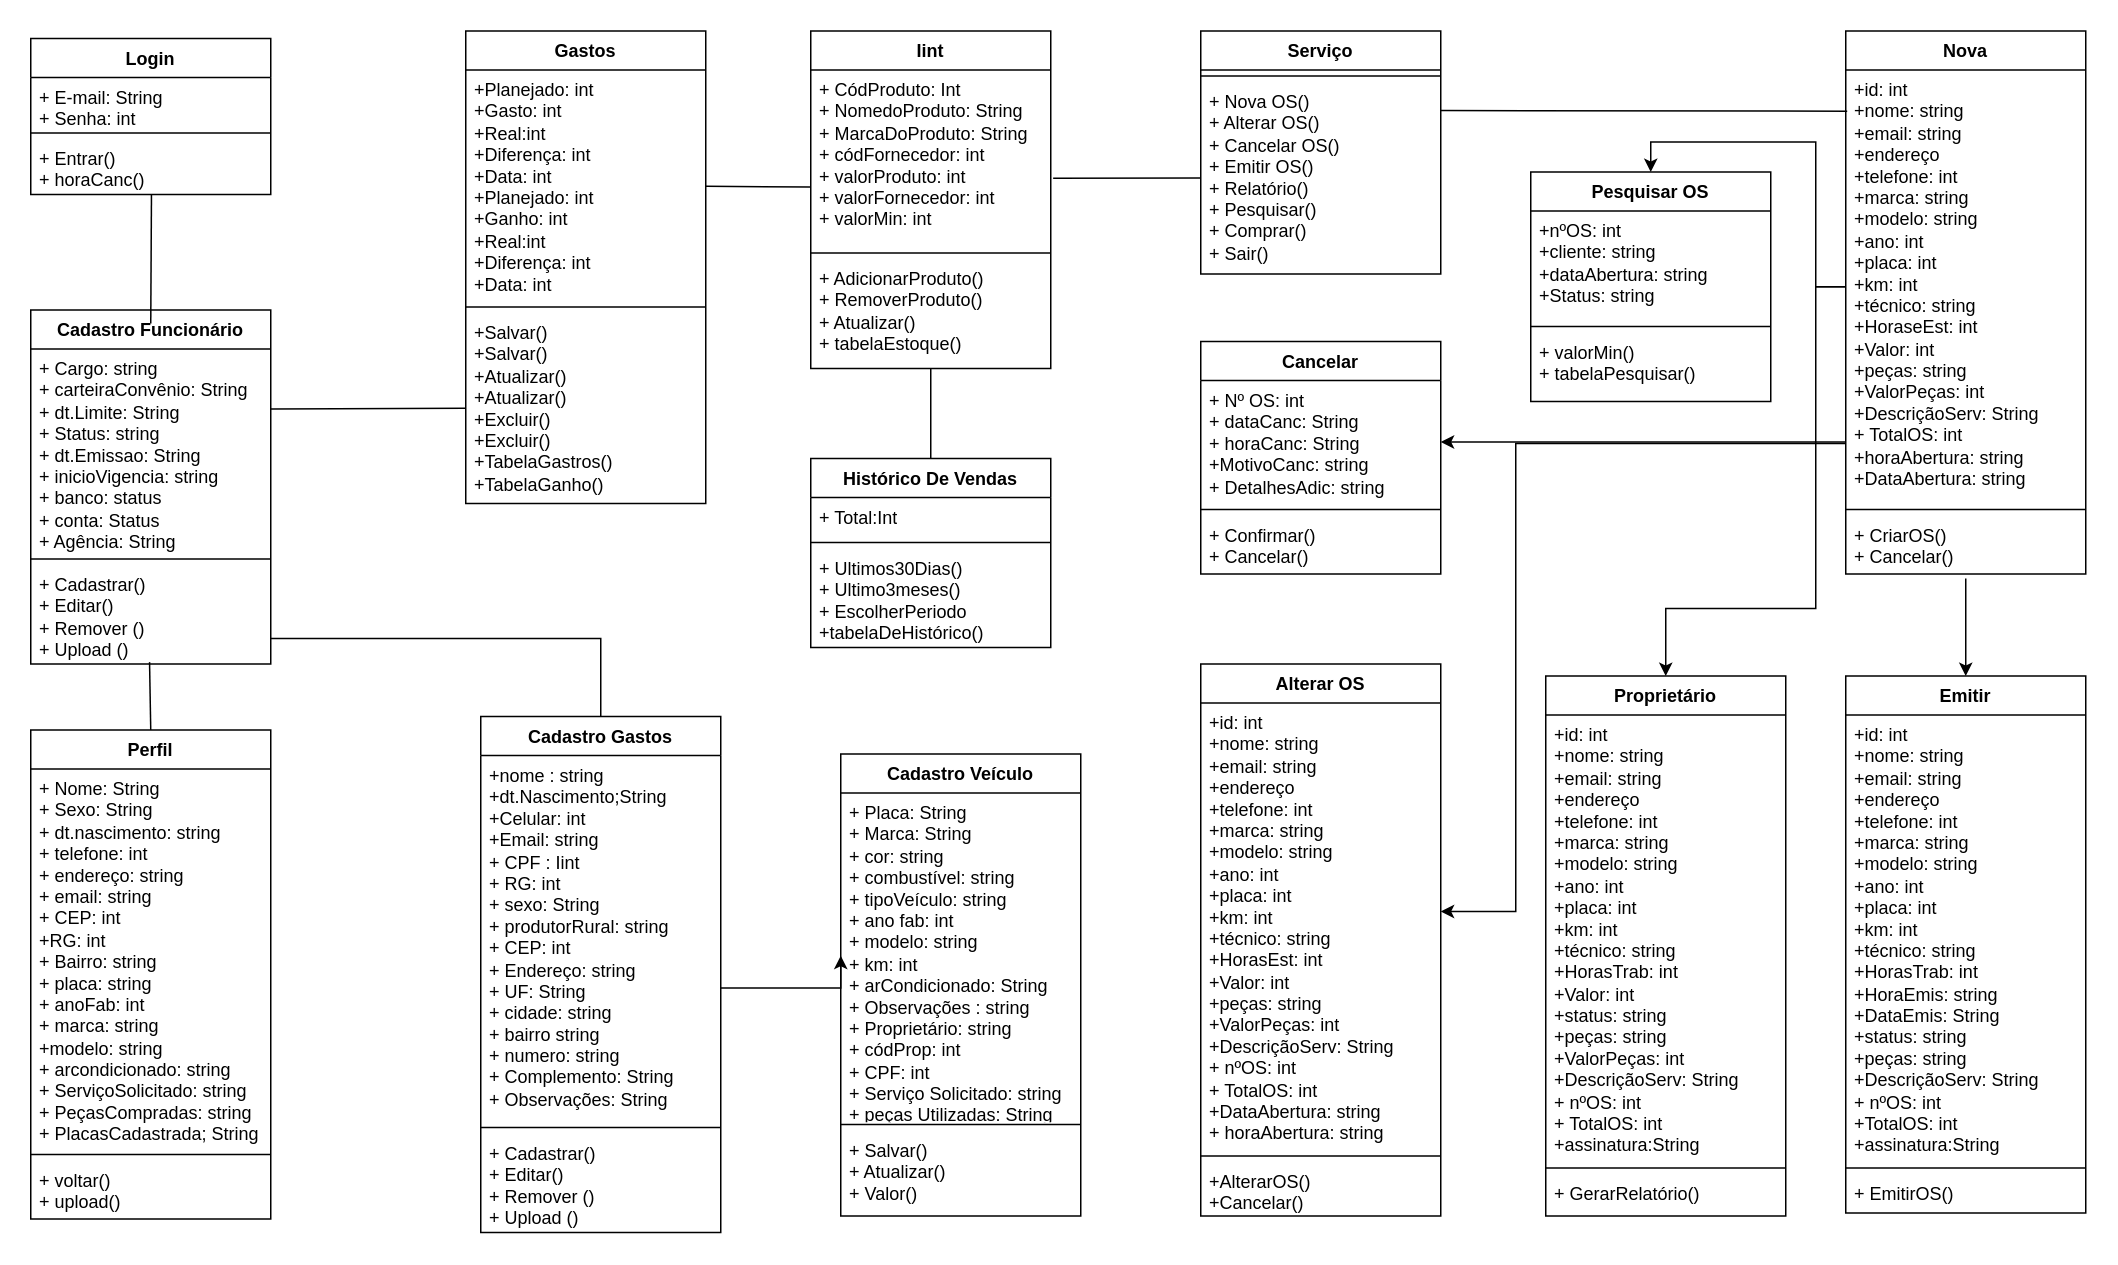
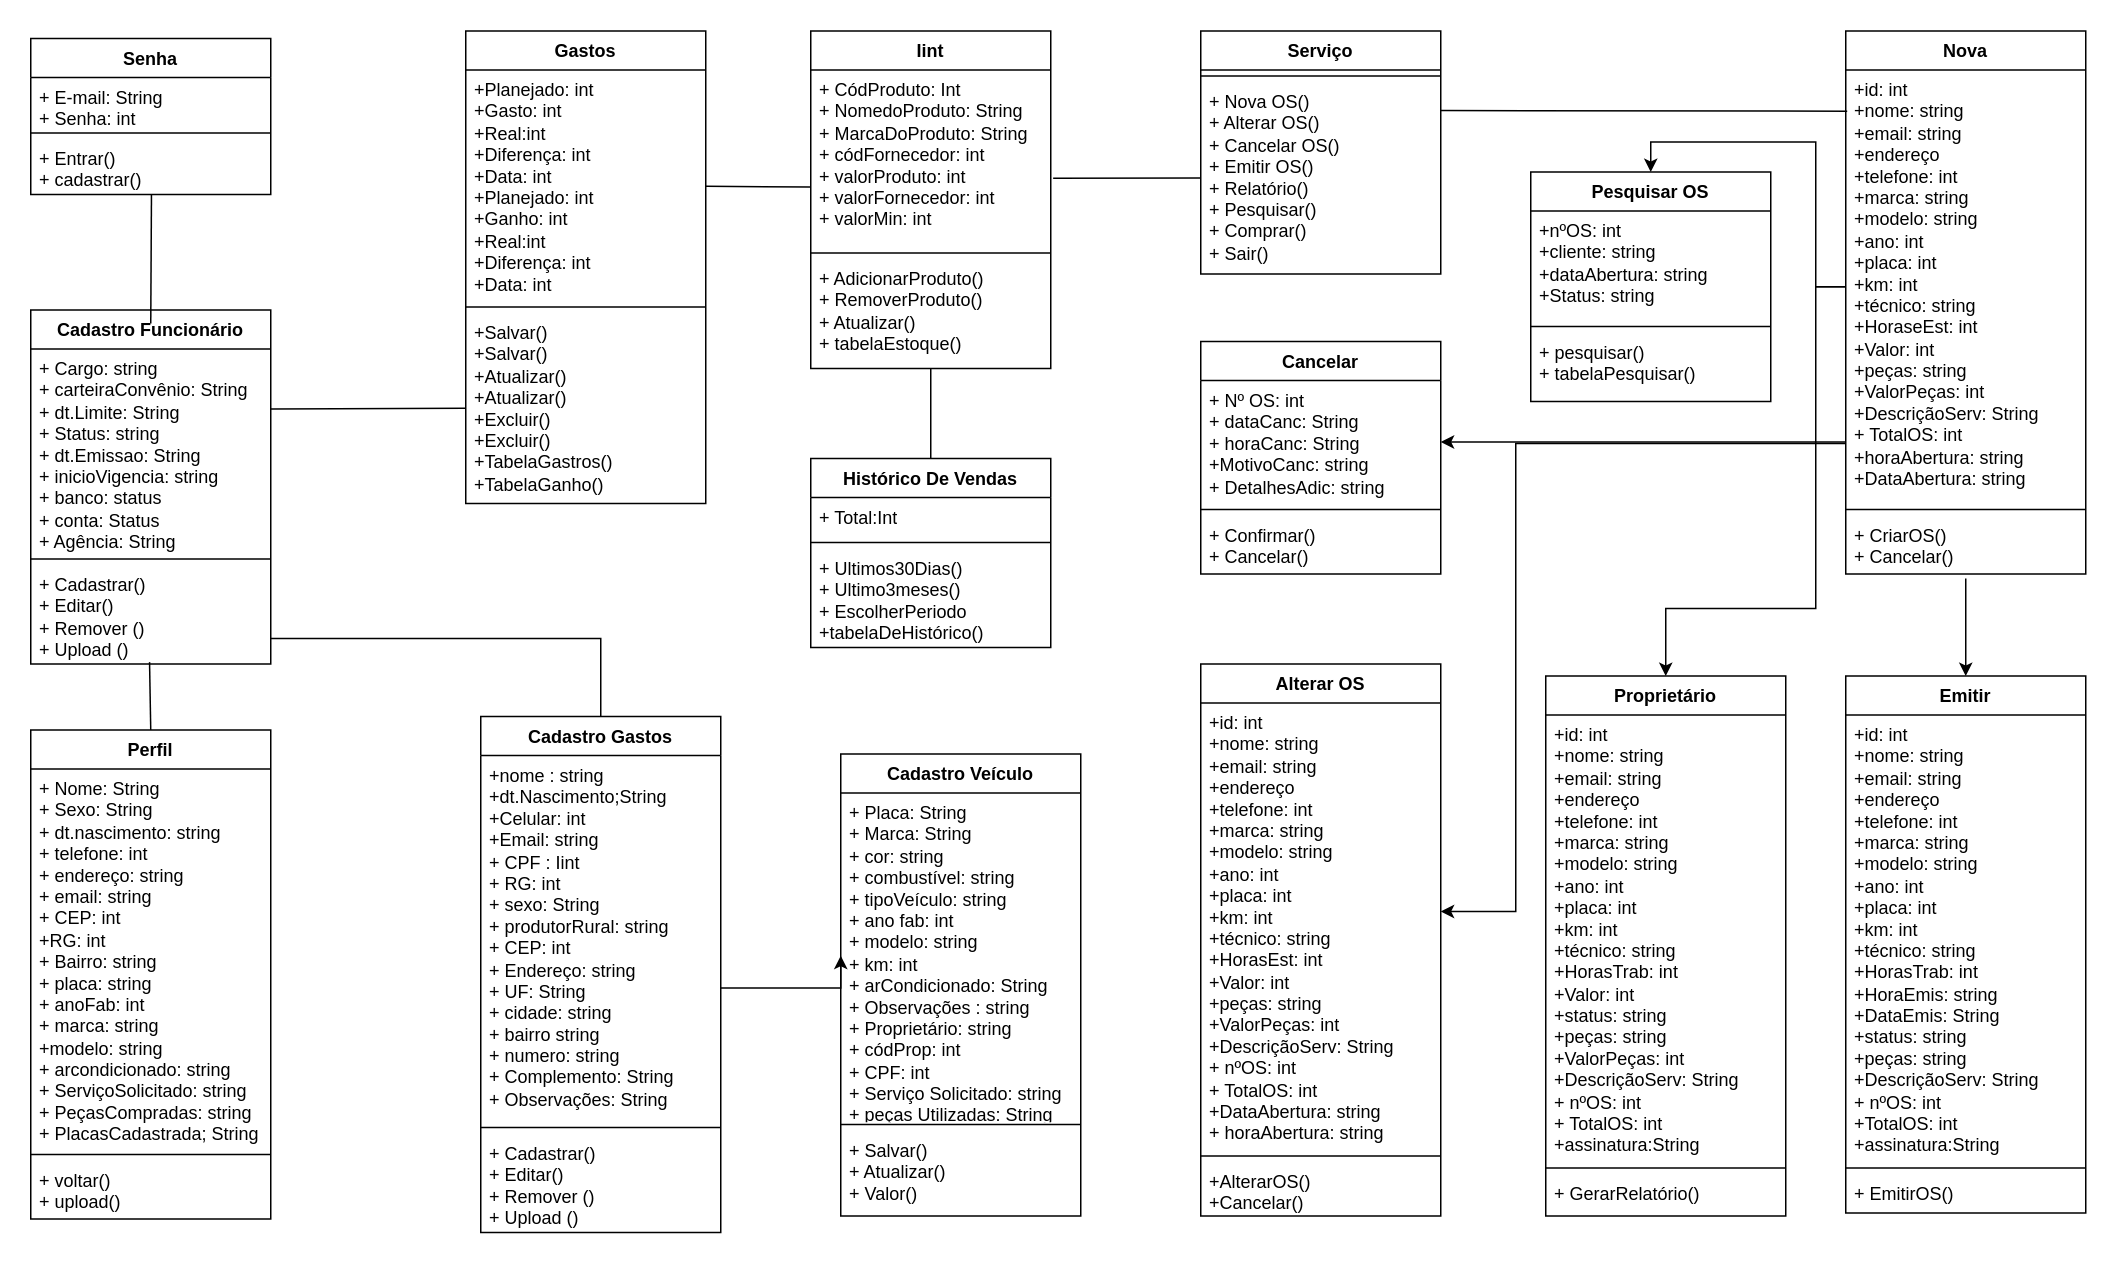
(151, 60) -> (151, 60)
(98, 171) -> (103, 171)
(1628, 364) -> (1628, 364)
